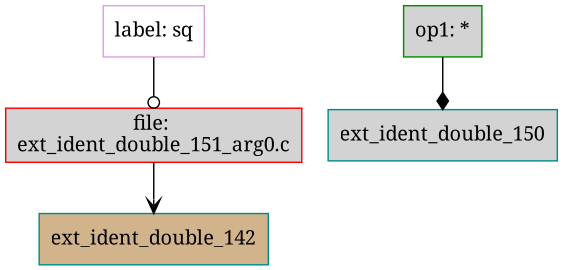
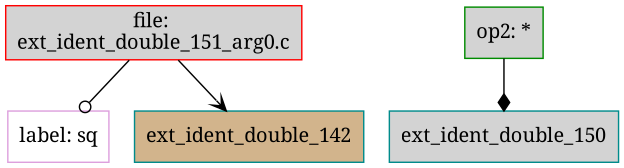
(443, 31) -> (504, 33)
(154, 77) -> (109, 81)
